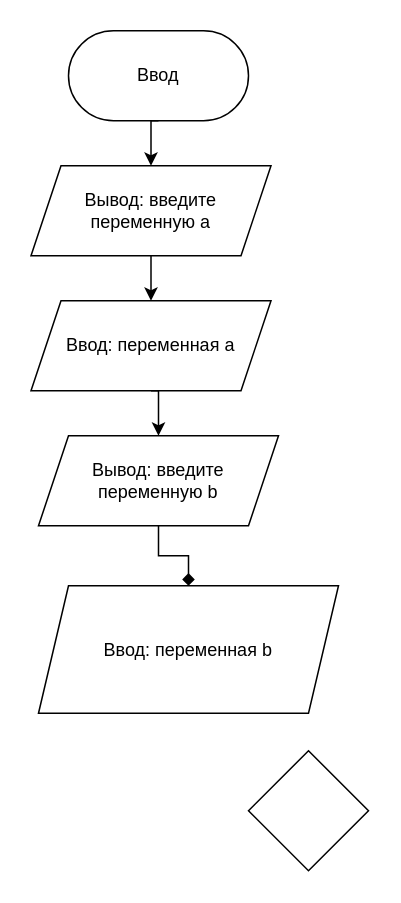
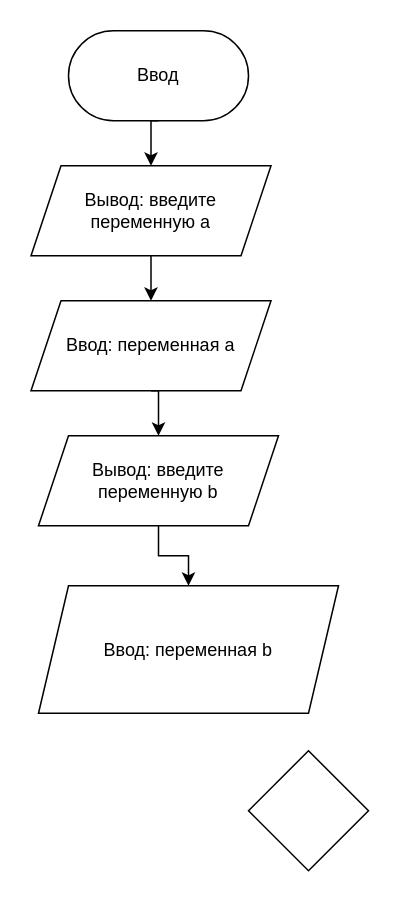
(188, 573) -> (188, 574)
